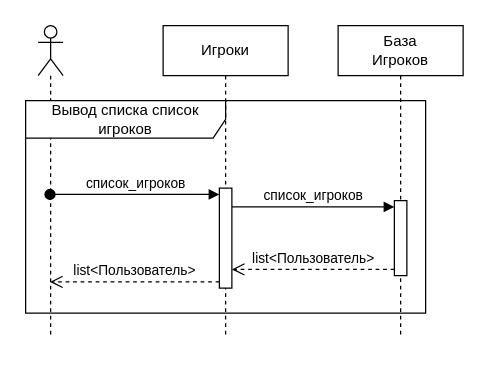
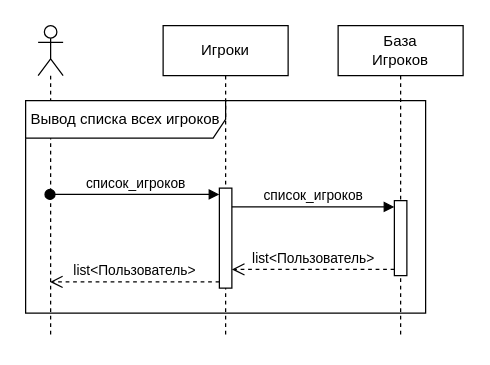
(126, 119) -> (126, 119)
